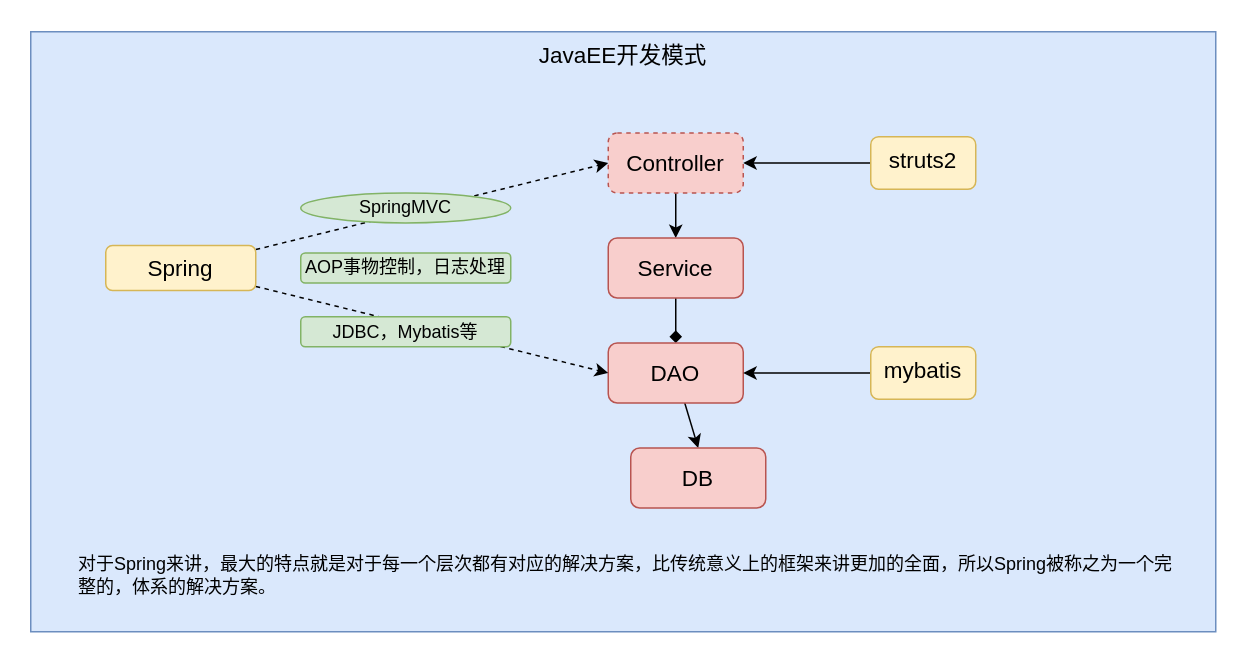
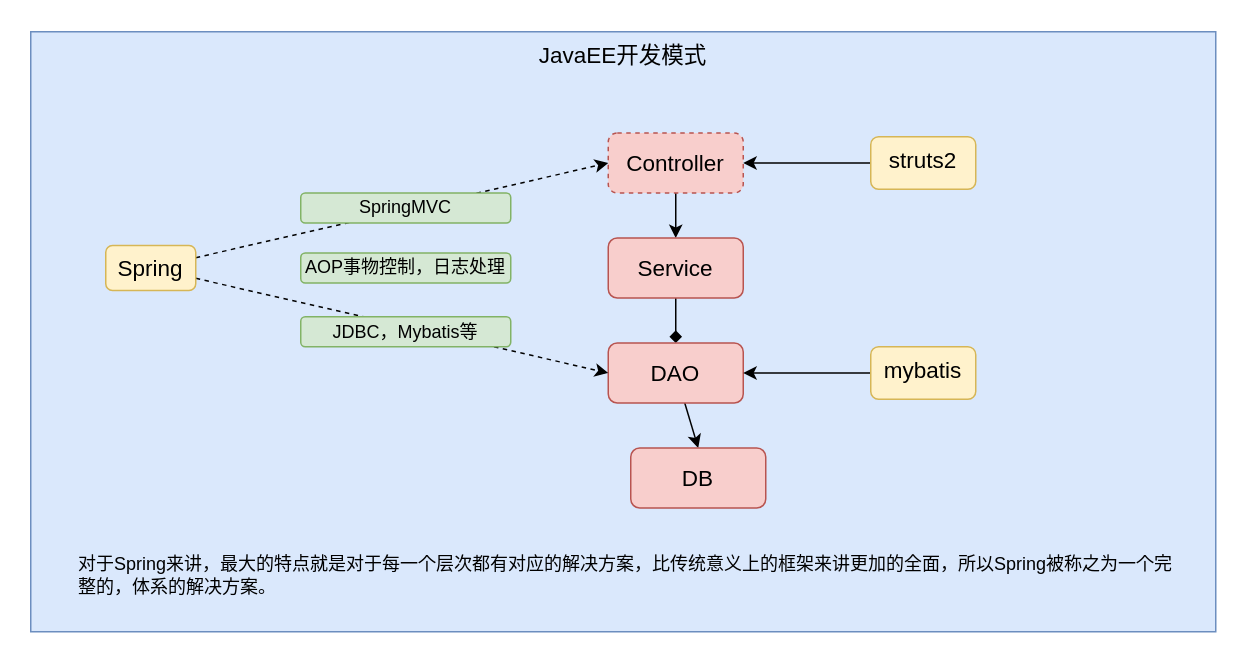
(406, 208) -> (406, 208)
(181, 268) -> (151, 268)
